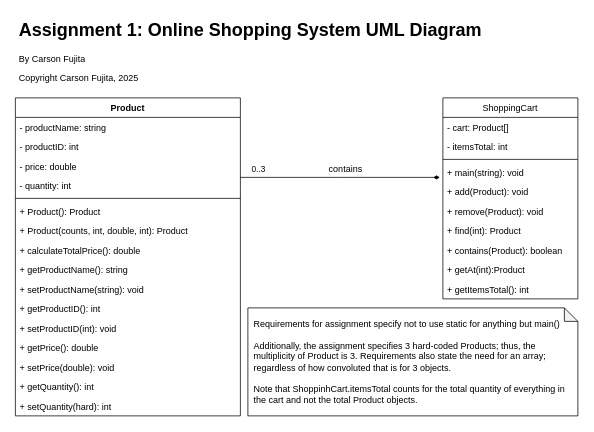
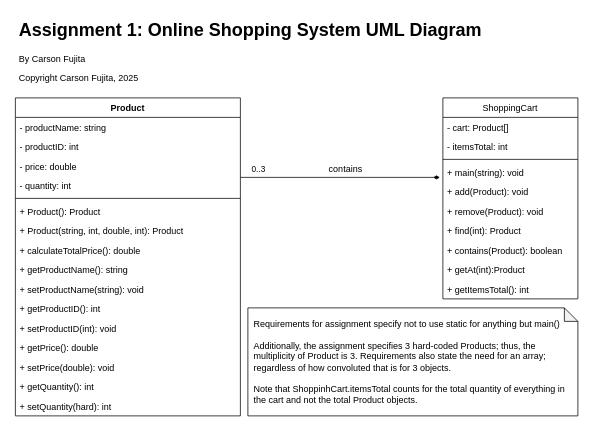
(116, 231) -> (115, 231)
